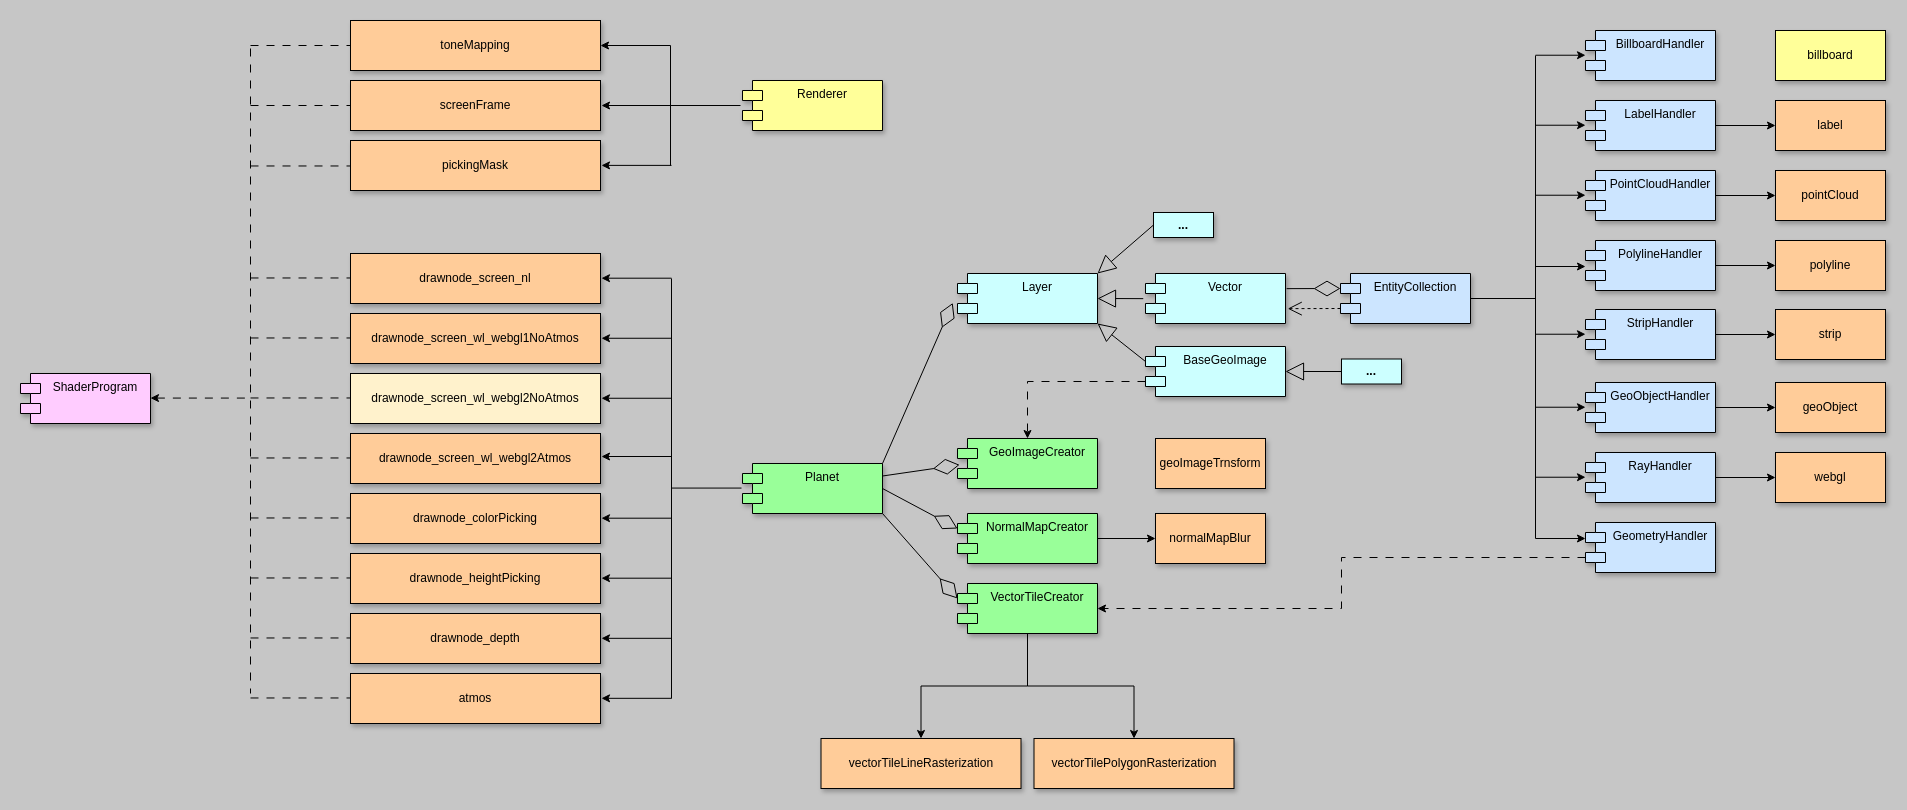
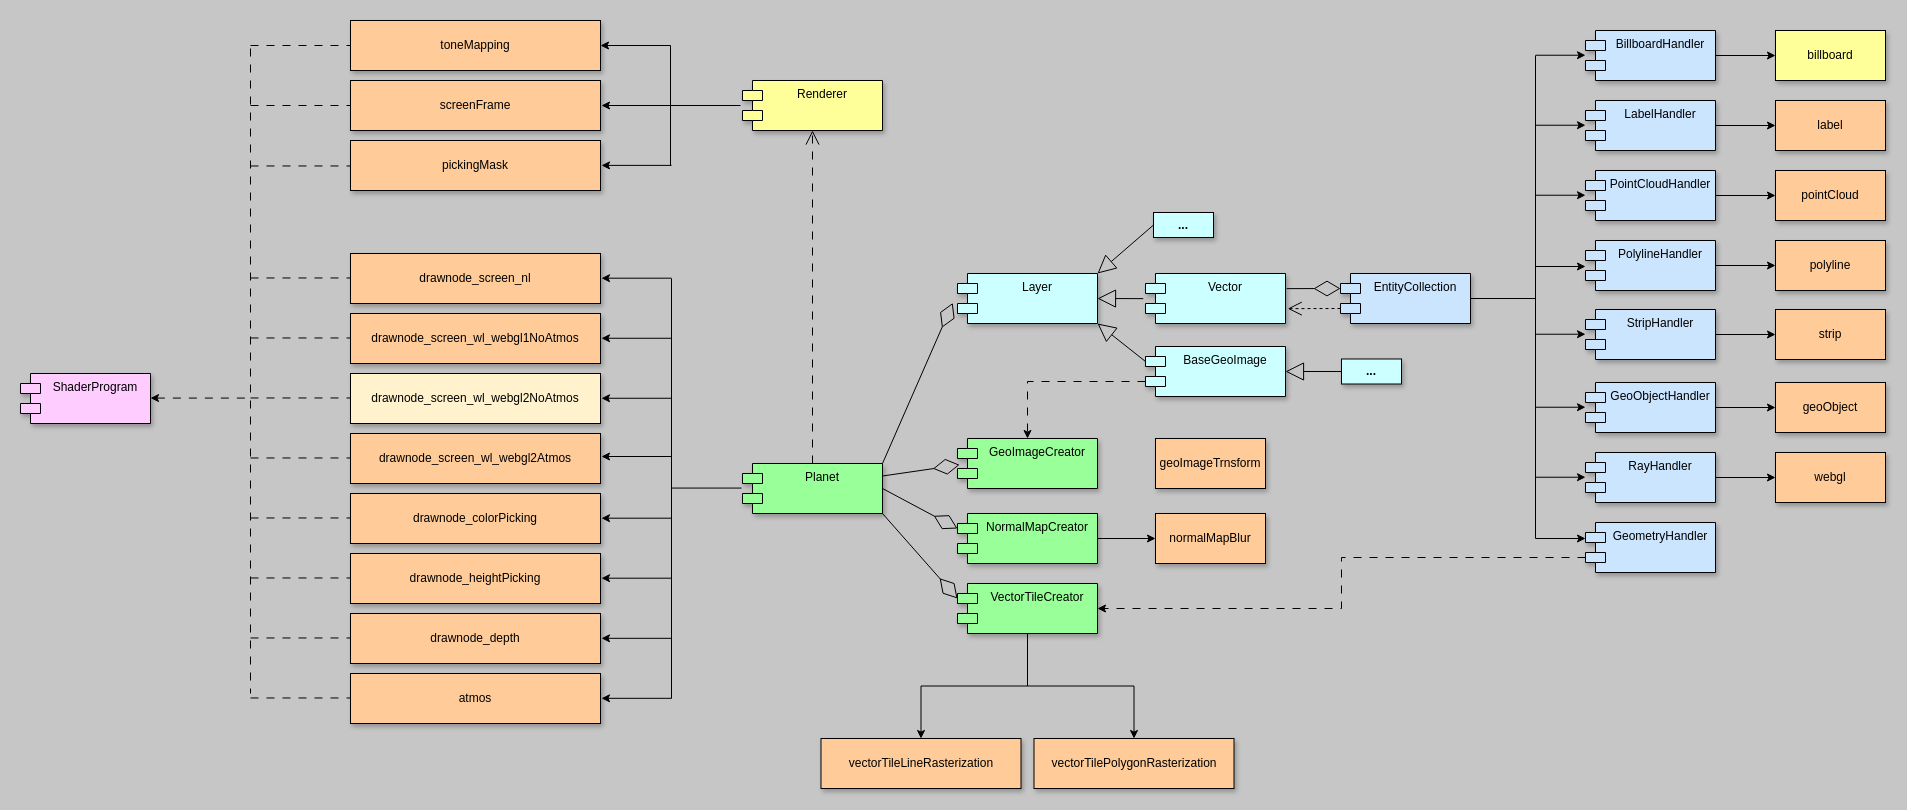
none -> (1742, 56)
none -> (813, 298)
